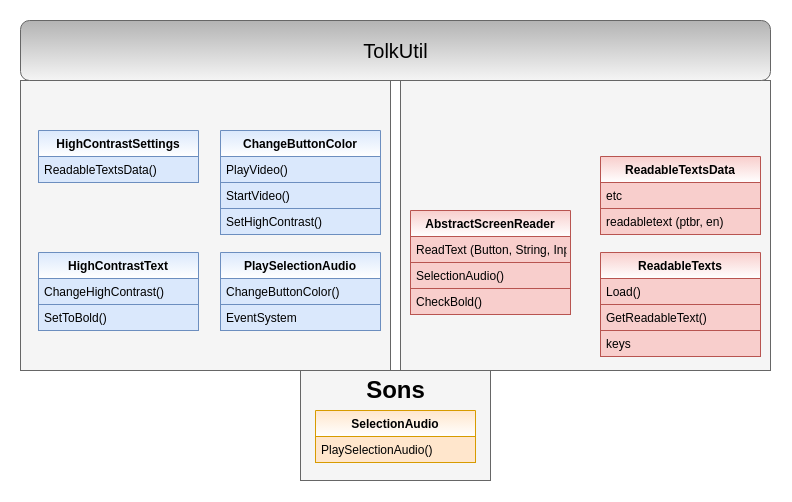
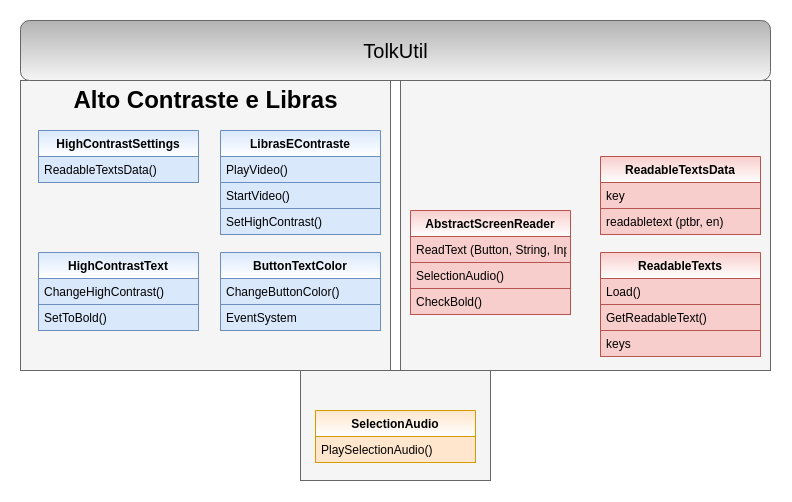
none -> (206, 101)
(300, 144) -> (300, 144)
(616, 196) -> (616, 196)
(300, 266) -> (300, 266)
(396, 391) -> none
